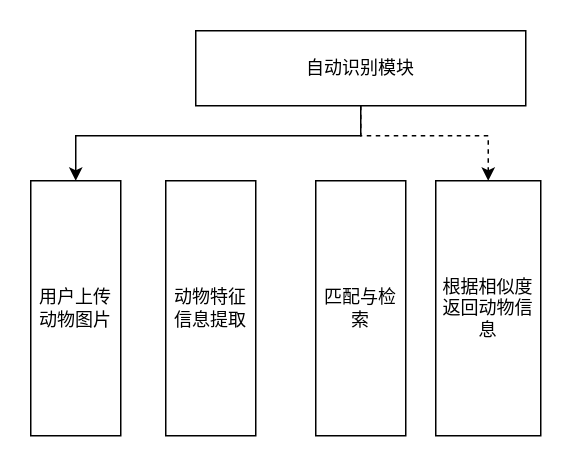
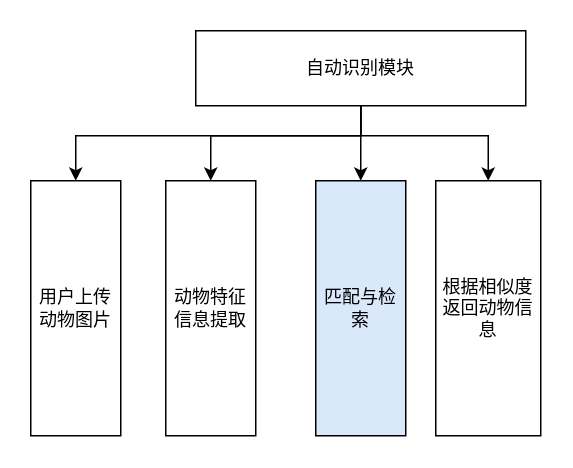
(441, 136) -> (441, 136)
none -> (211, 154)
none -> (361, 154)
(361, 308) -> (361, 308)
